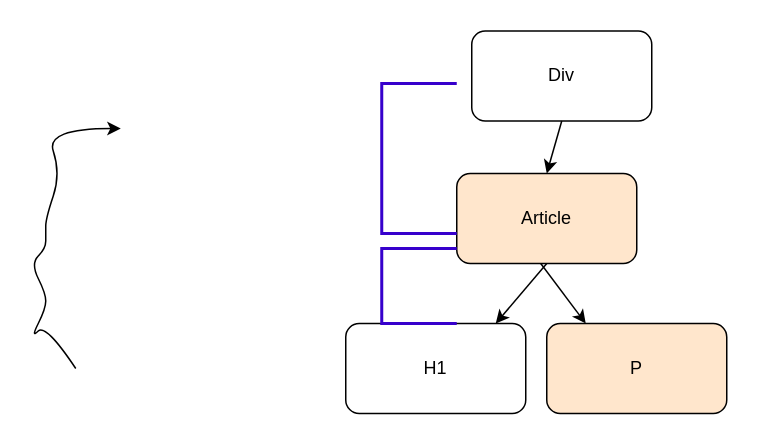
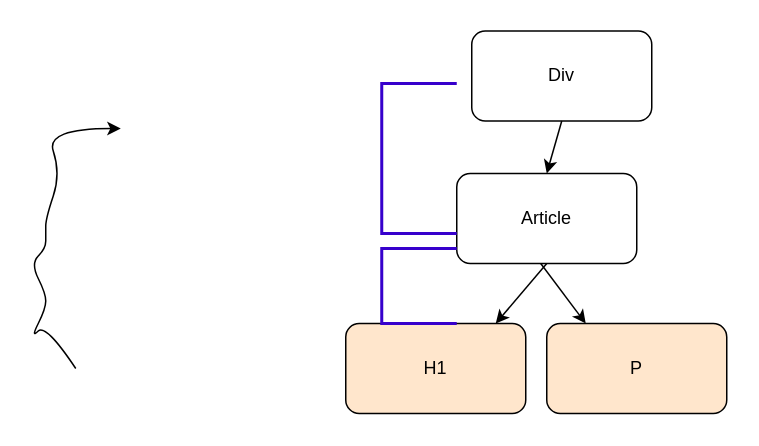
(547, 218) -> (547, 218)
(436, 368) -> (436, 368)
